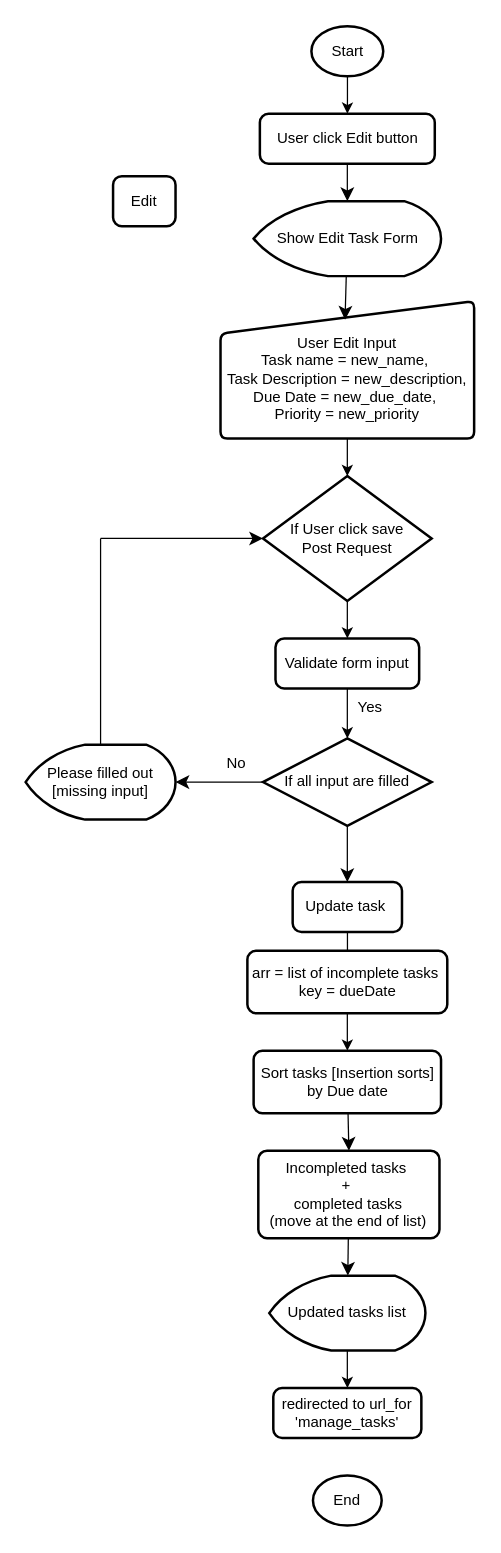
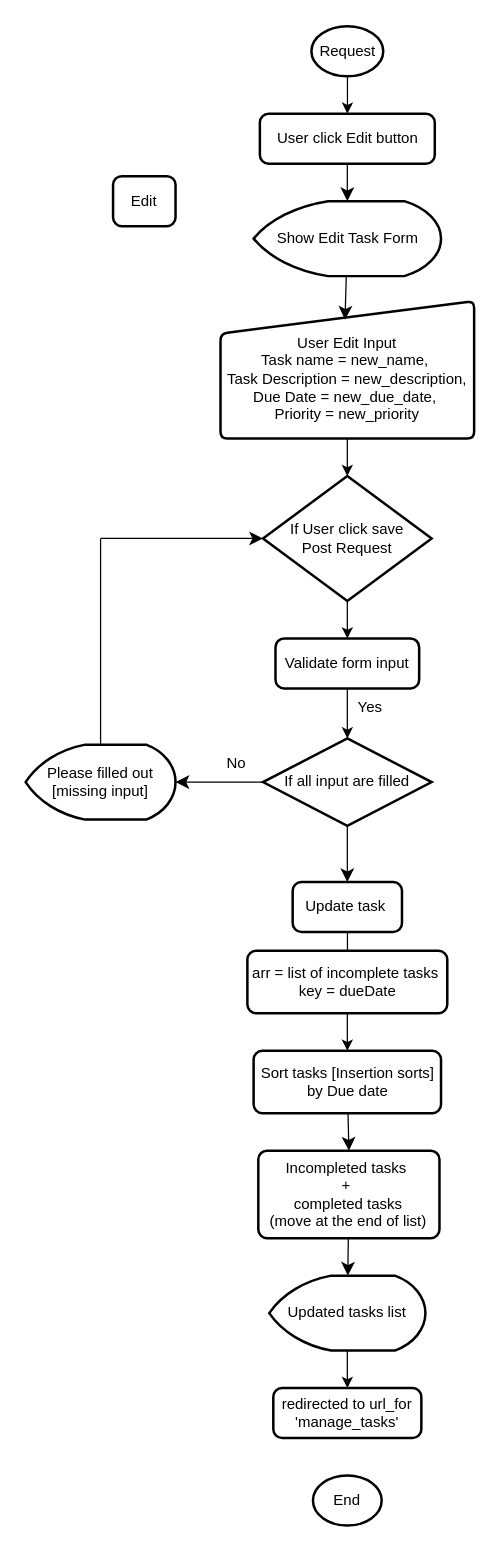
(348, 51) -> (348, 51)
